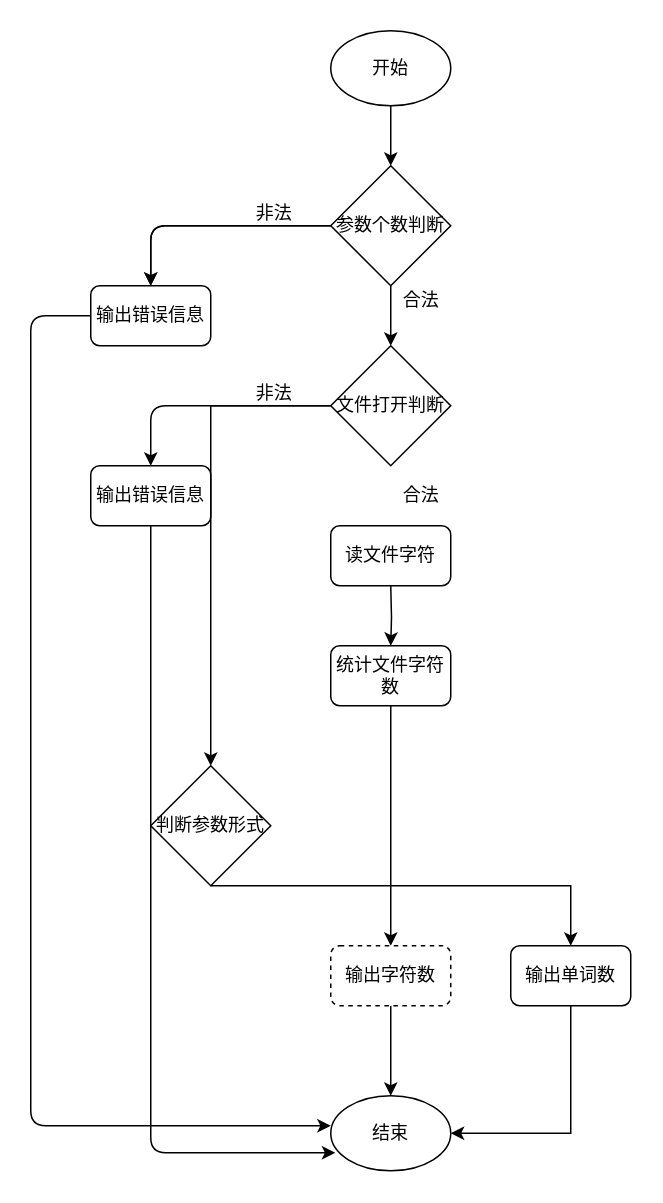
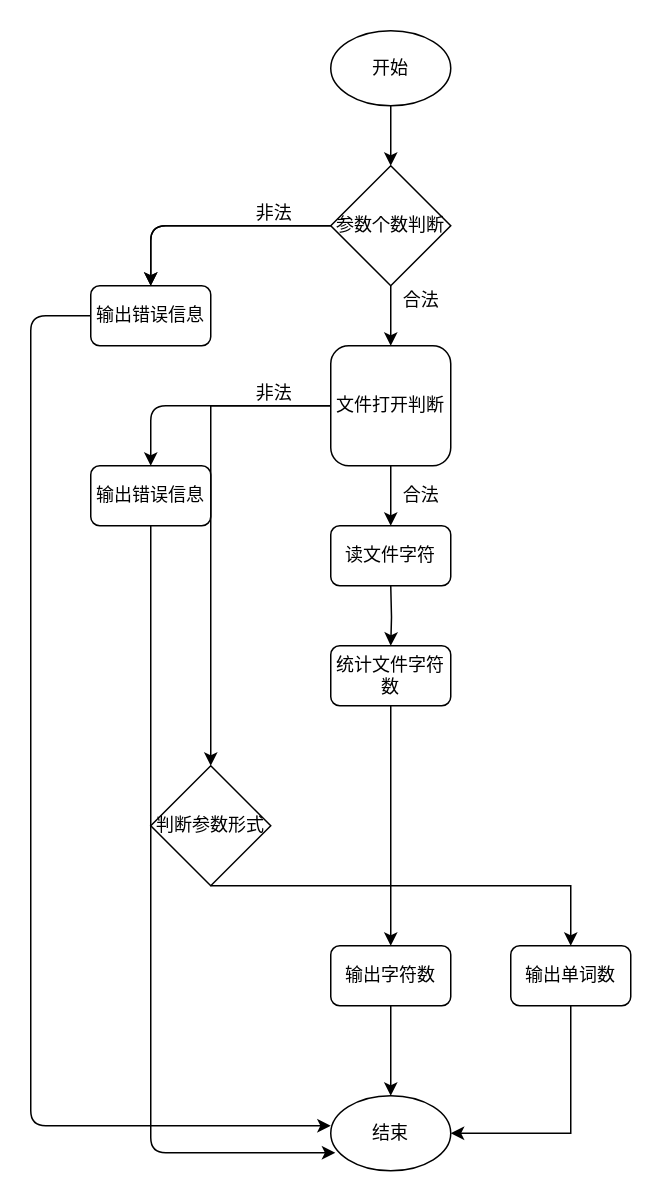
(391, 406) -> (391, 406)
none -> (391, 491)
(391, 976) -> (391, 976)
